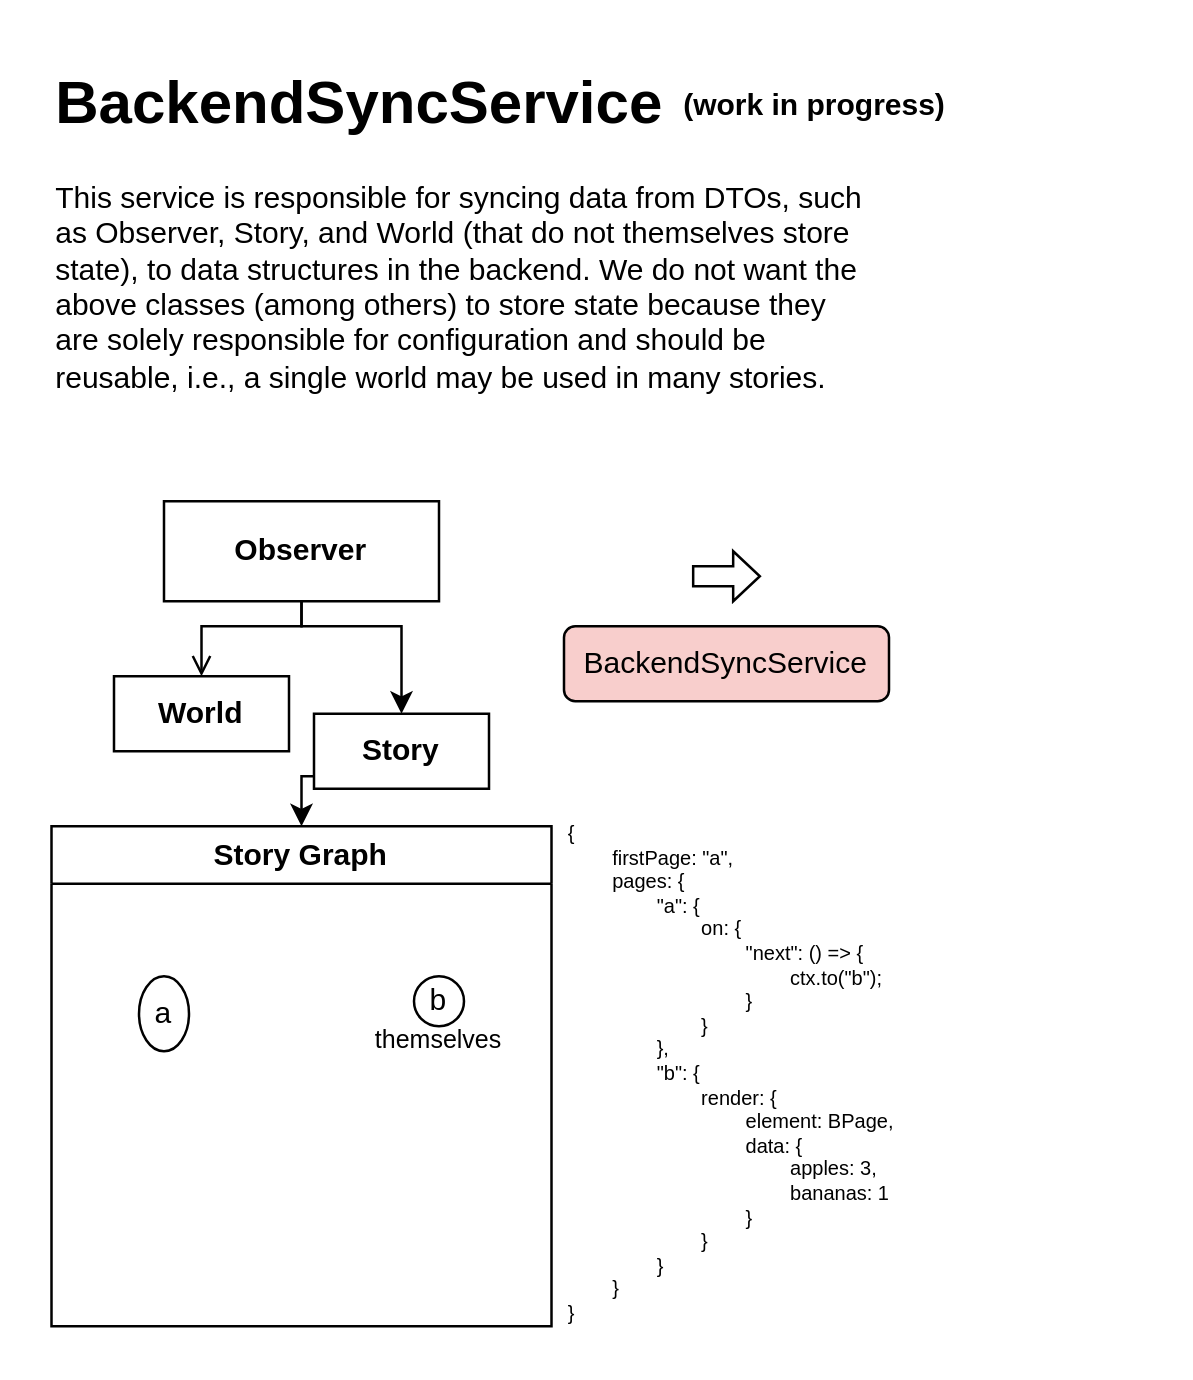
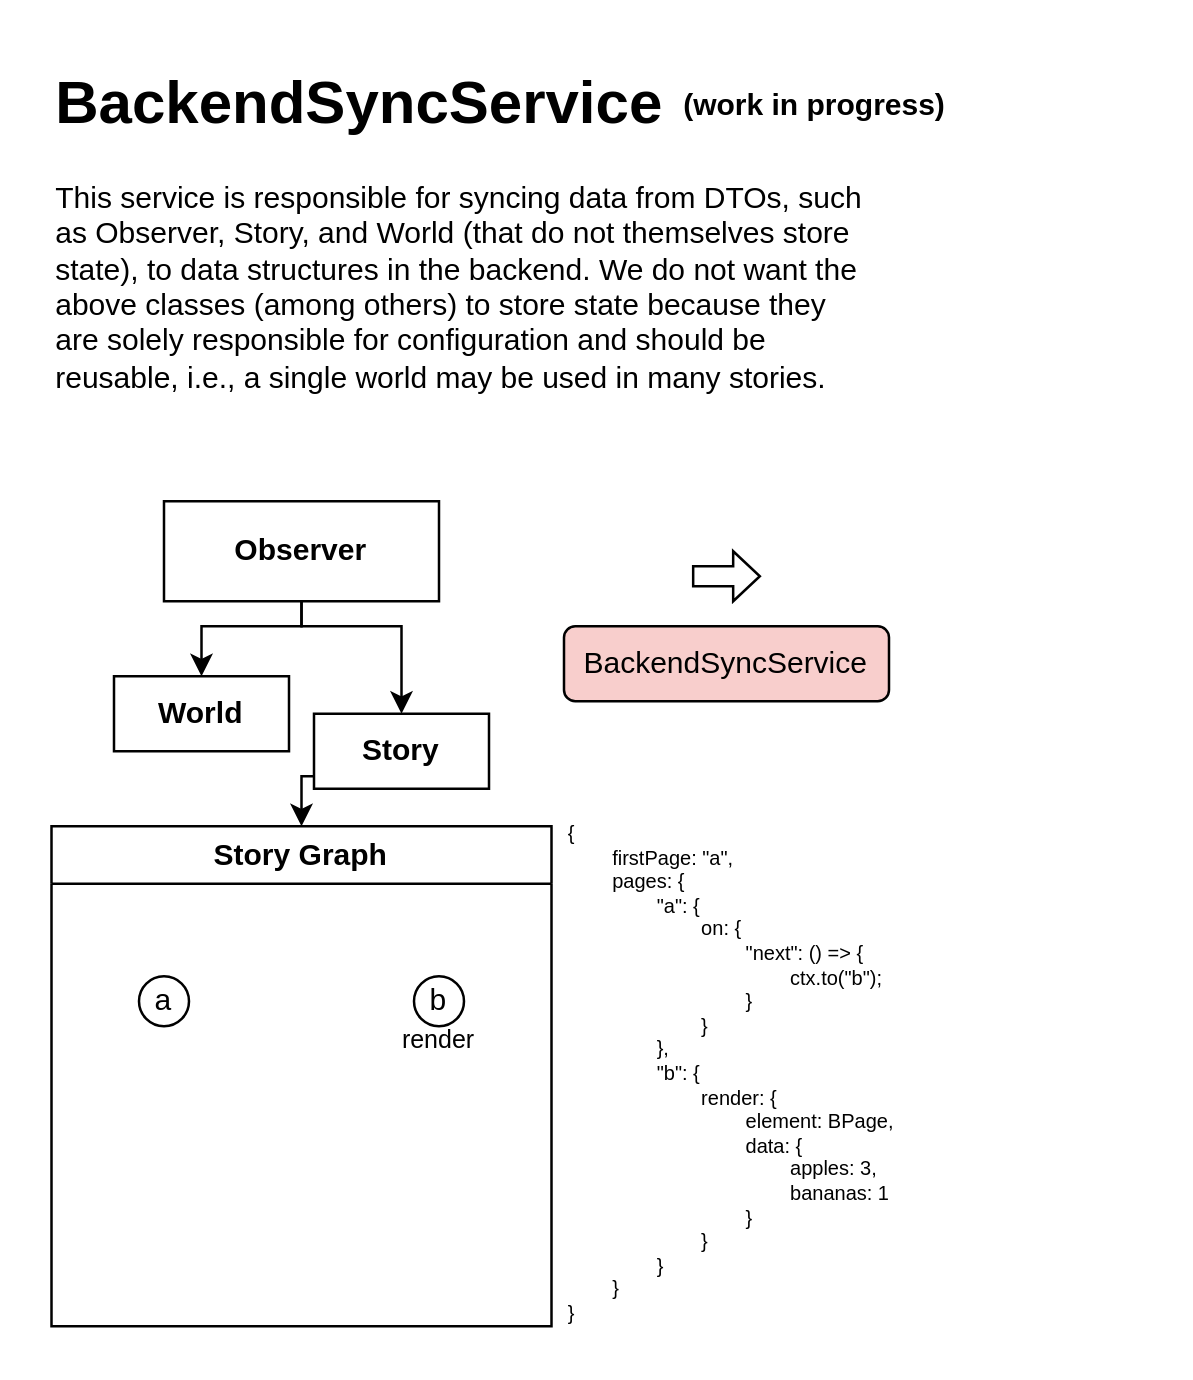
(201, 662) -> (201, 658)
(164, 1014) -> (164, 1001)
(443, 1039) -> (443, 1039)
